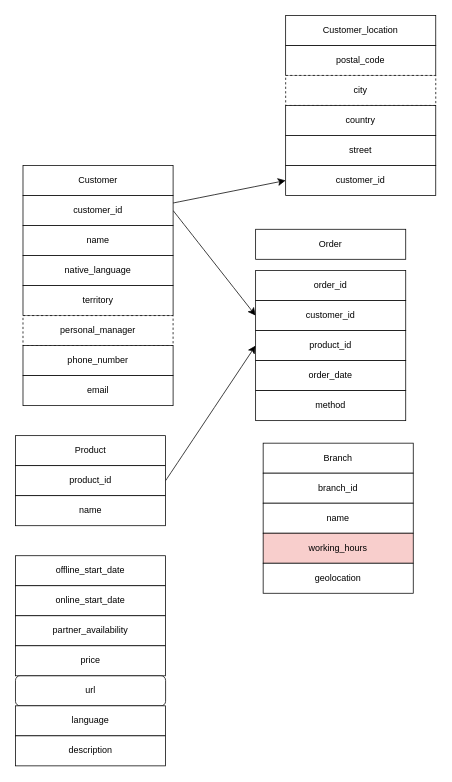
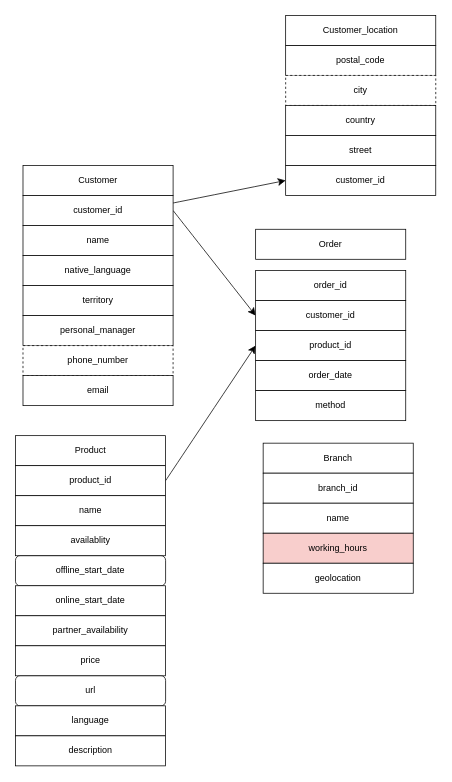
(98, 330) -> (98, 330)
(98, 360) -> (98, 360)
none -> (90, 540)
(90, 570) -> (90, 570)
